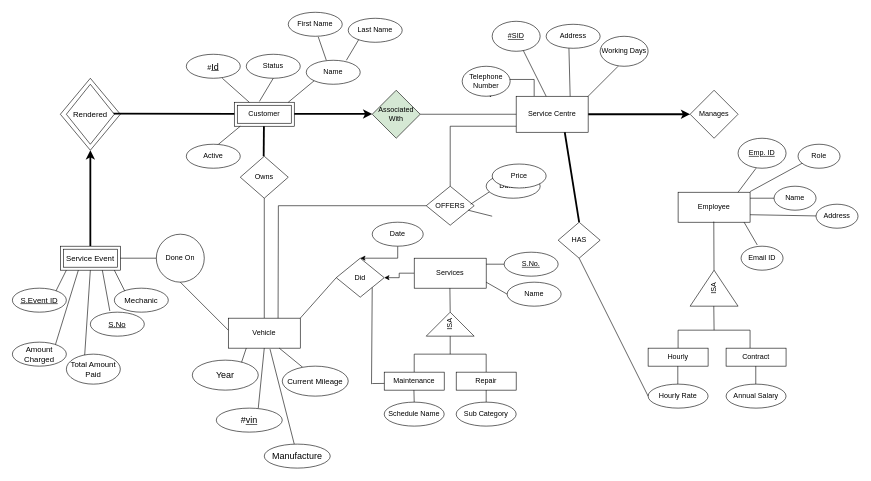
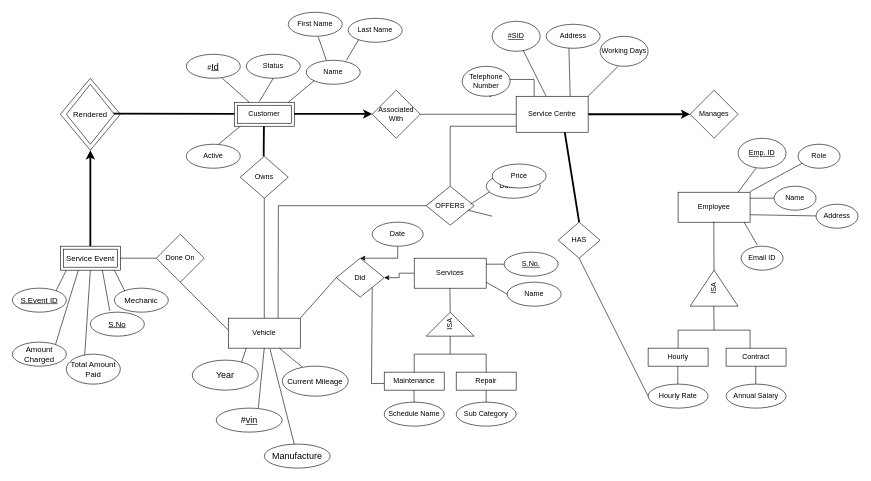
(396, 114) -> (396, 114)
(180, 258) -> (180, 258)
